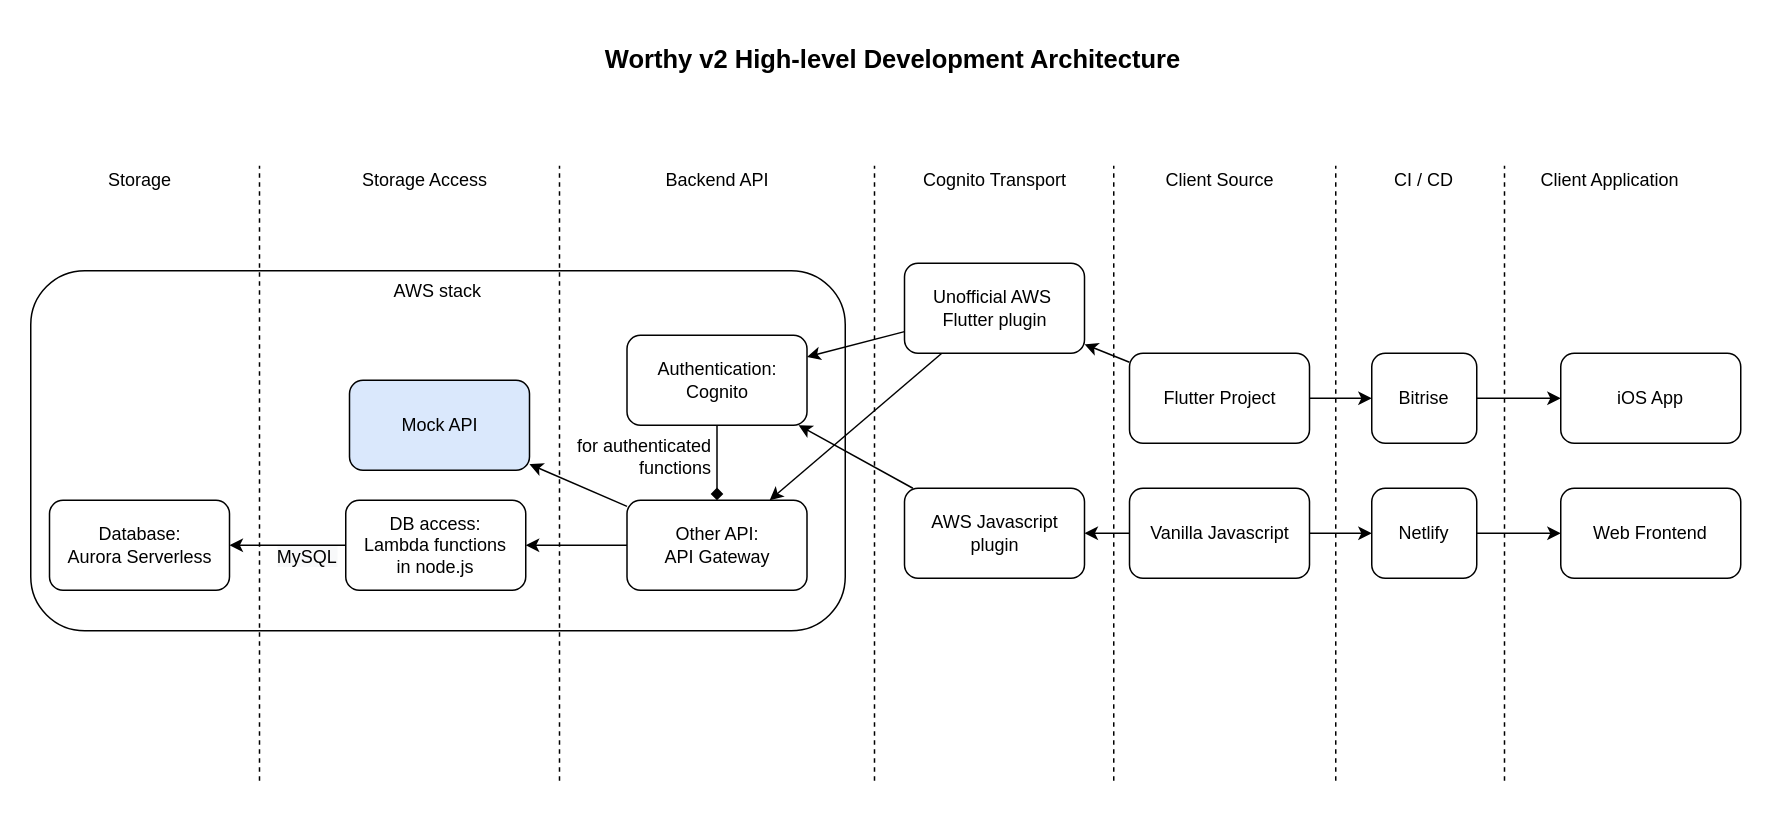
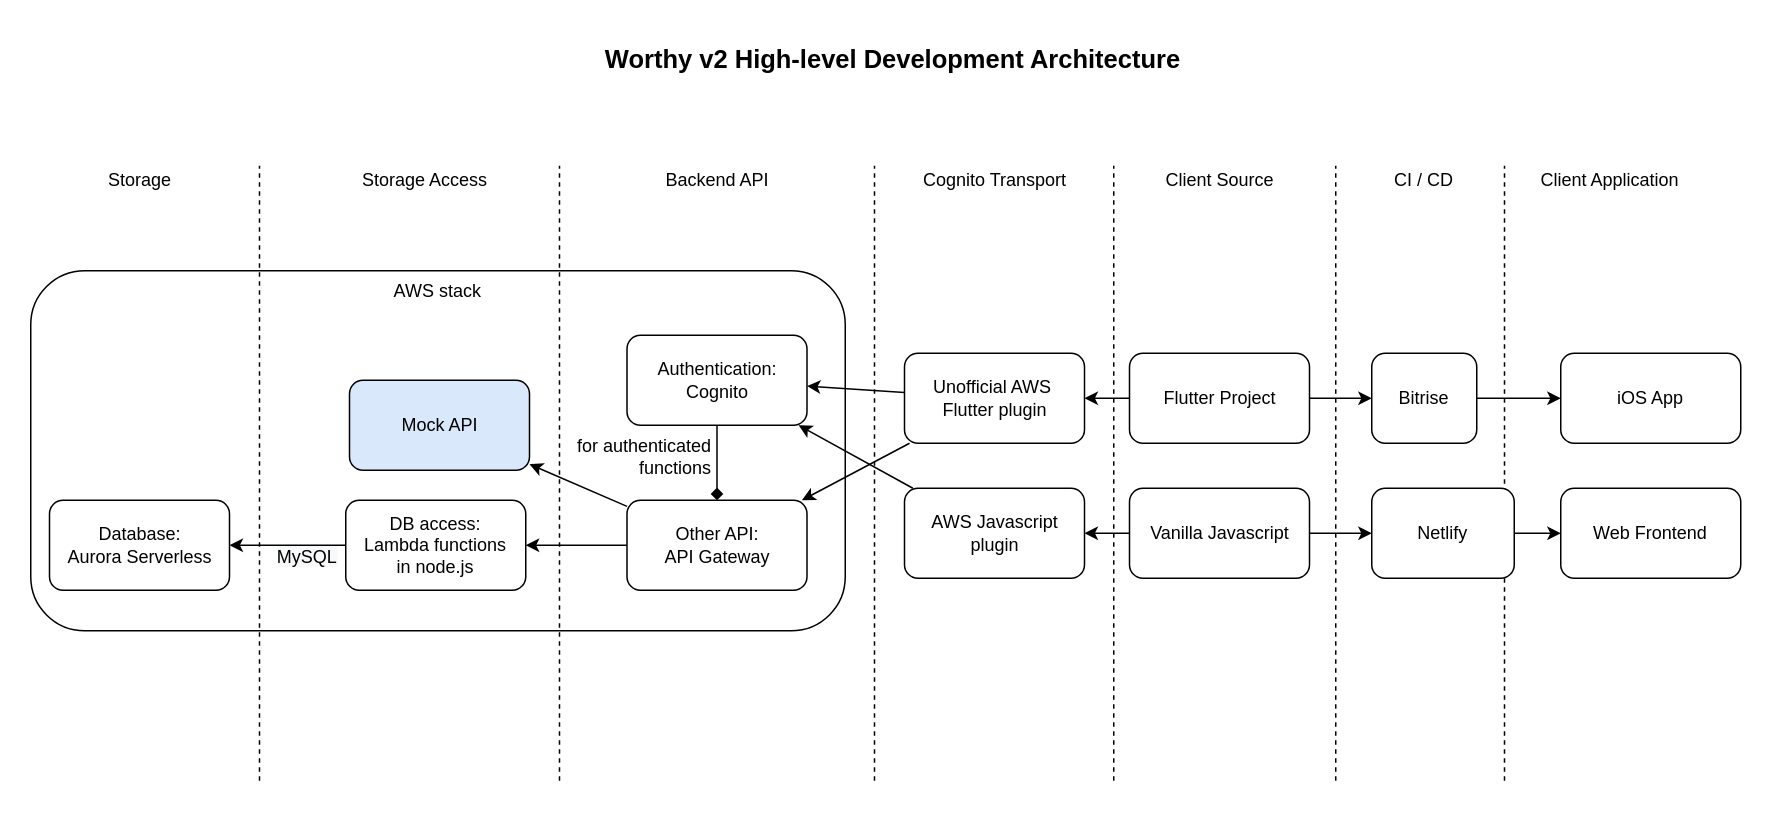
(995, 308) -> (995, 398)
(1424, 533) -> (1443, 533)
